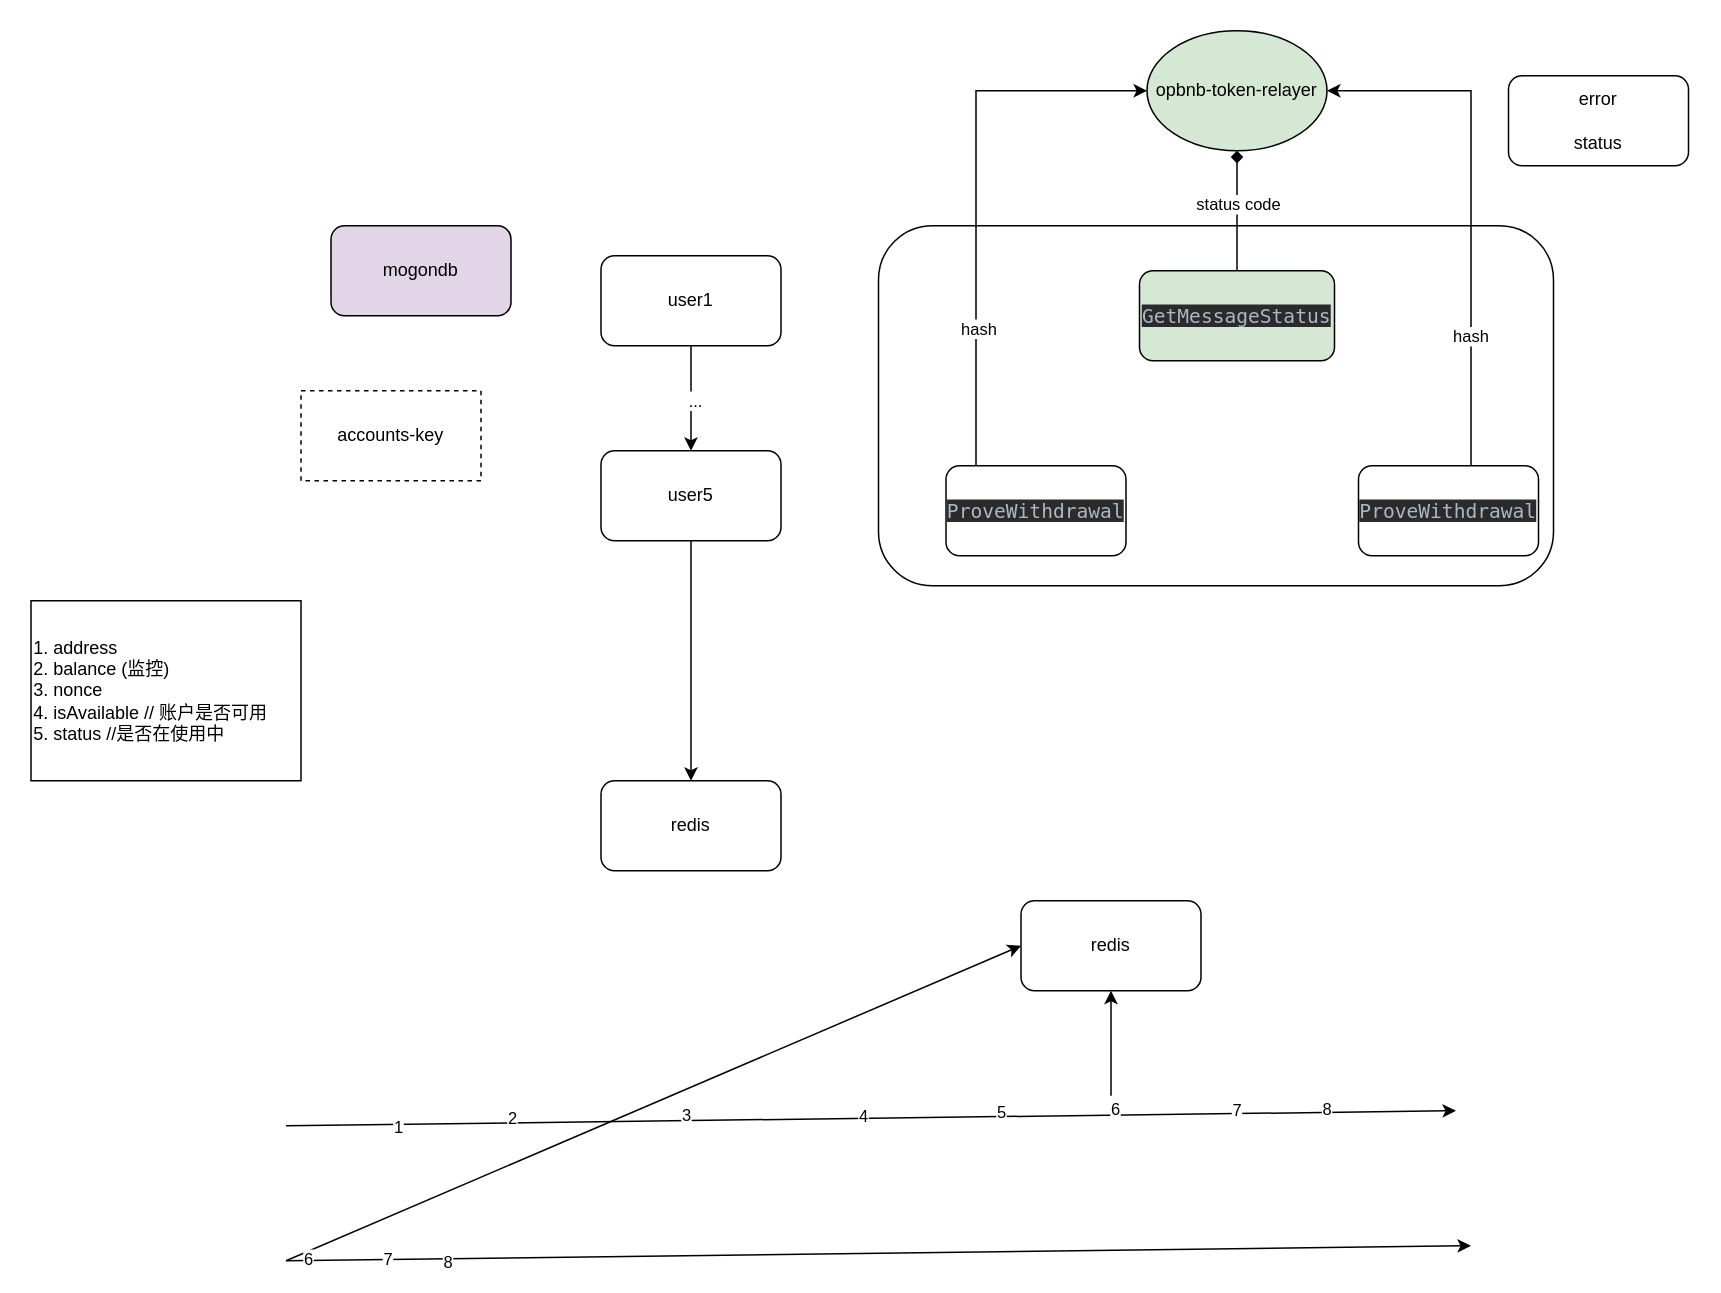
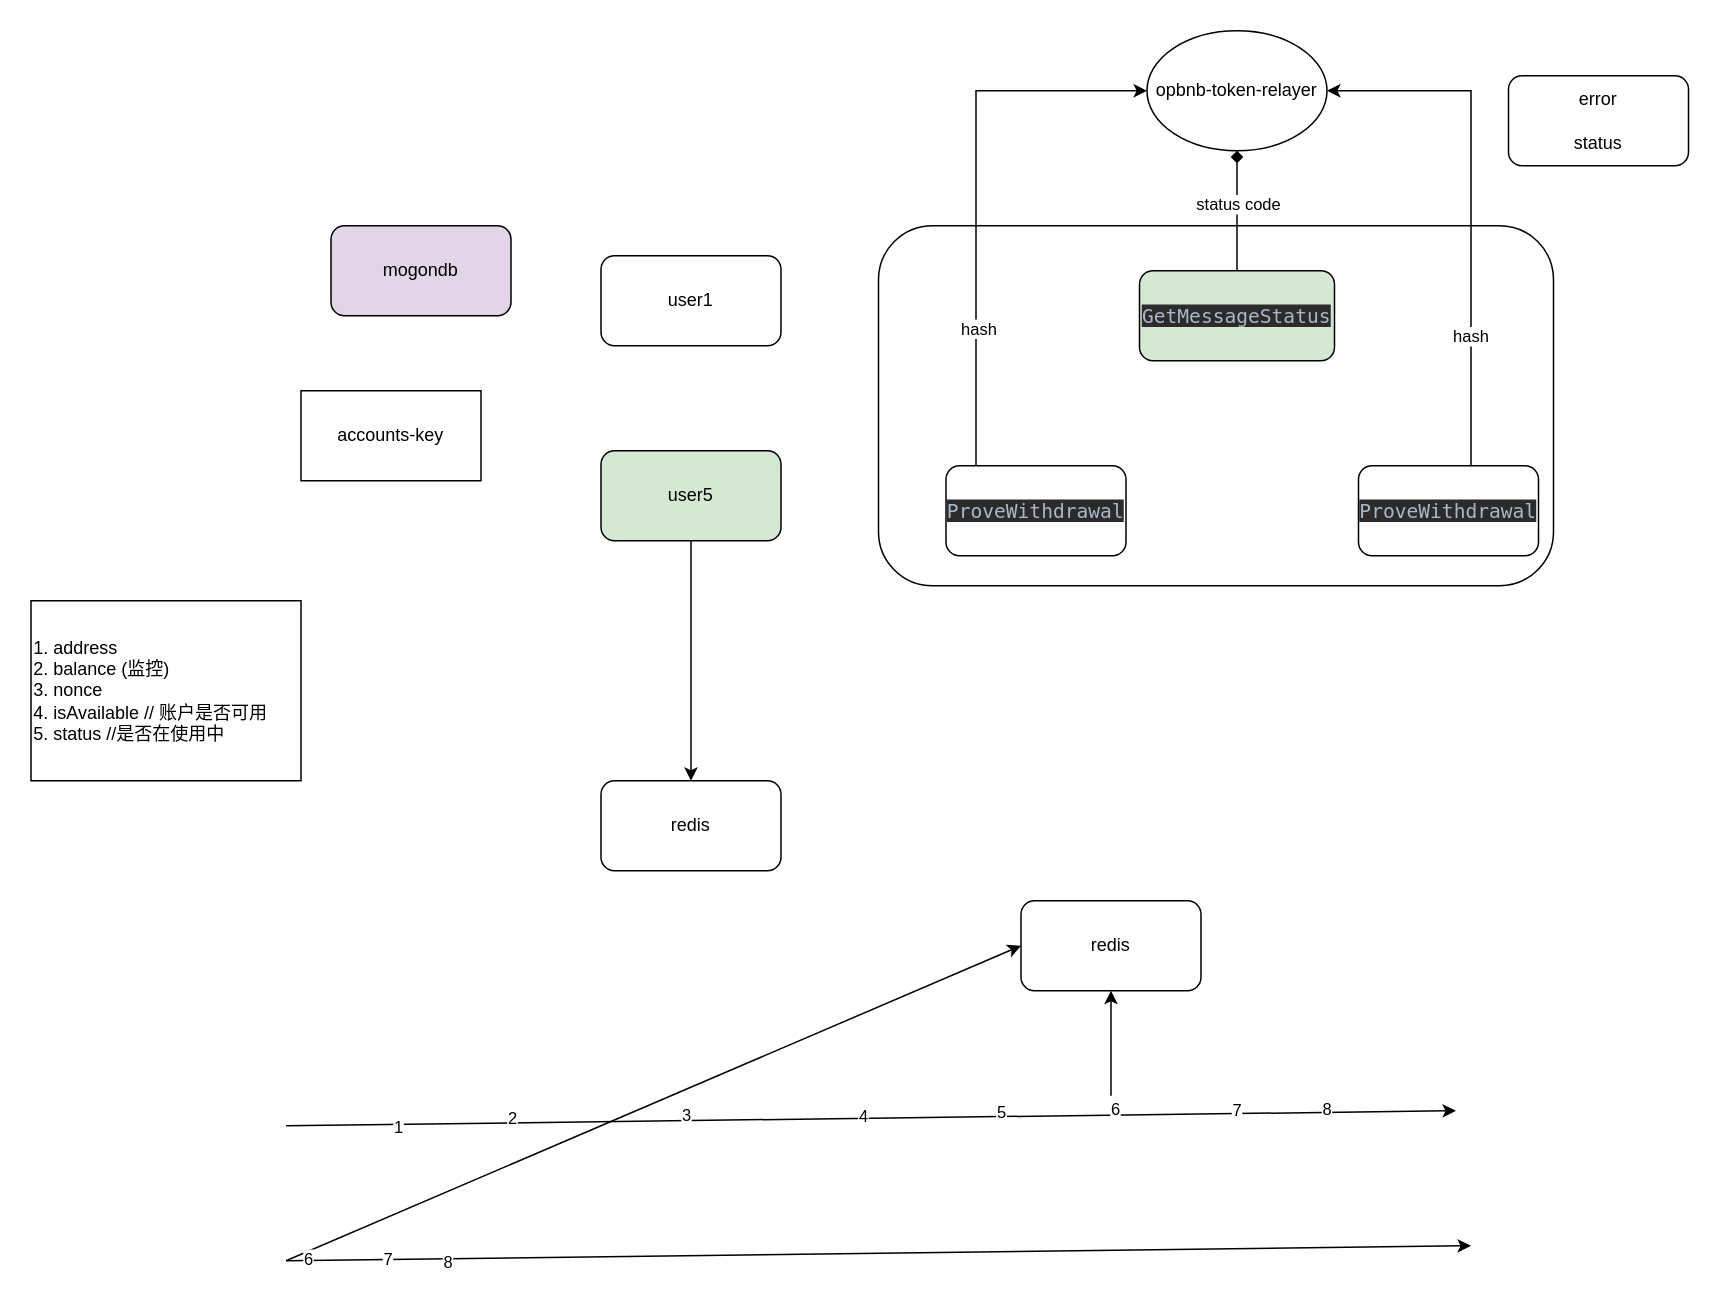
(1237, 91) -> (1237, 91)
(691, 369) -> none
(391, 436) -> (391, 436)
(691, 496) -> (691, 496)
